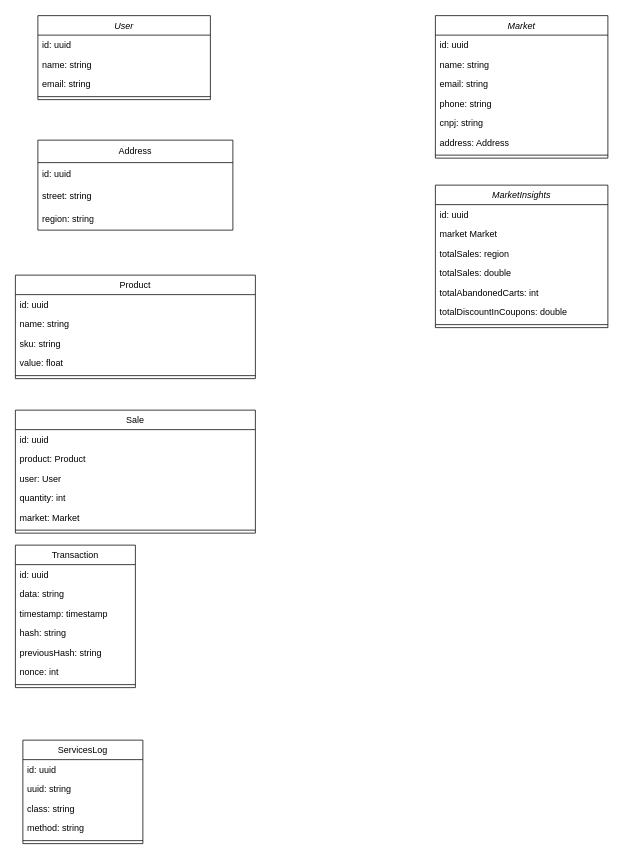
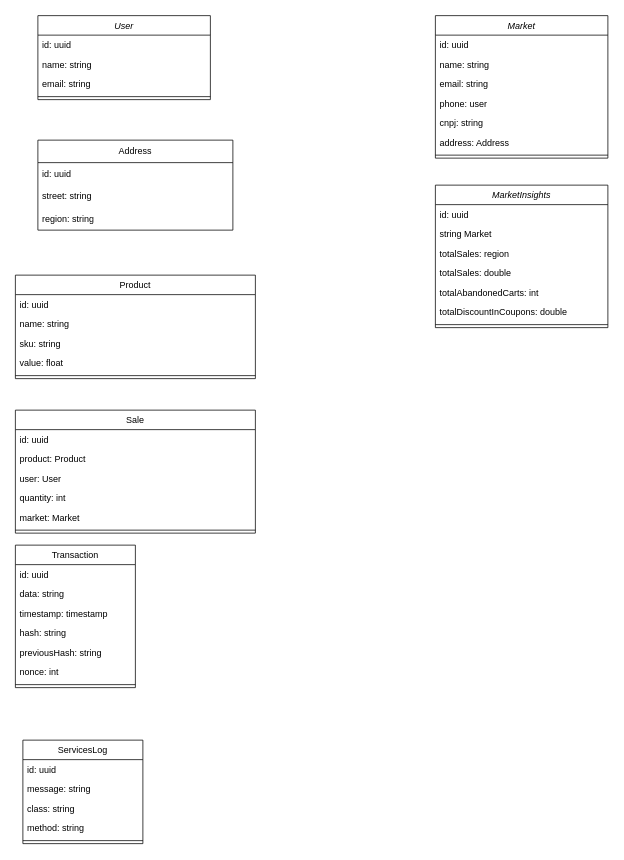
(469, 104) -> (465, 104)
(471, 234) -> (470, 234)
(53, 789) -> (61, 789)
